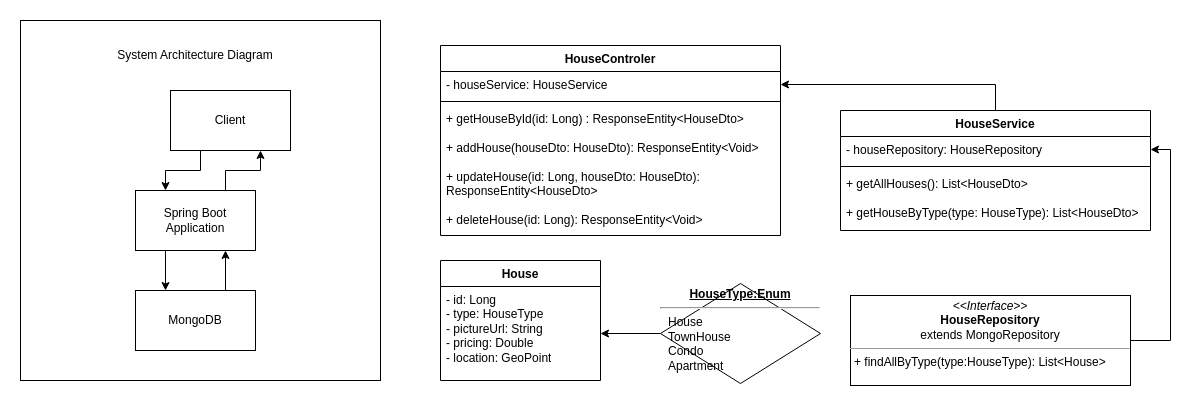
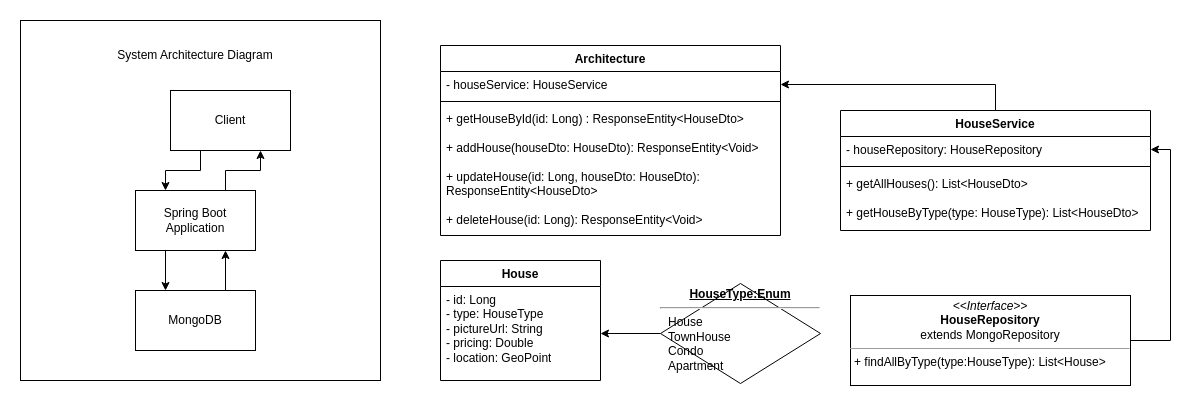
(611, 60) -> (611, 60)
